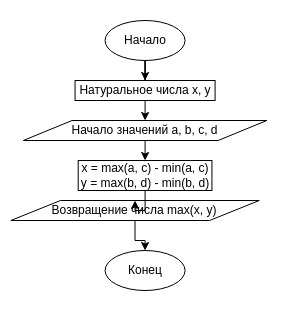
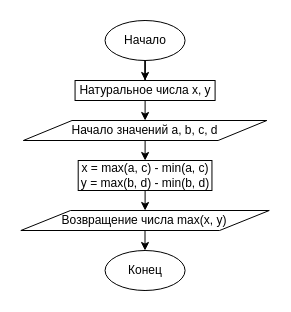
(135, 211) -> (145, 221)
